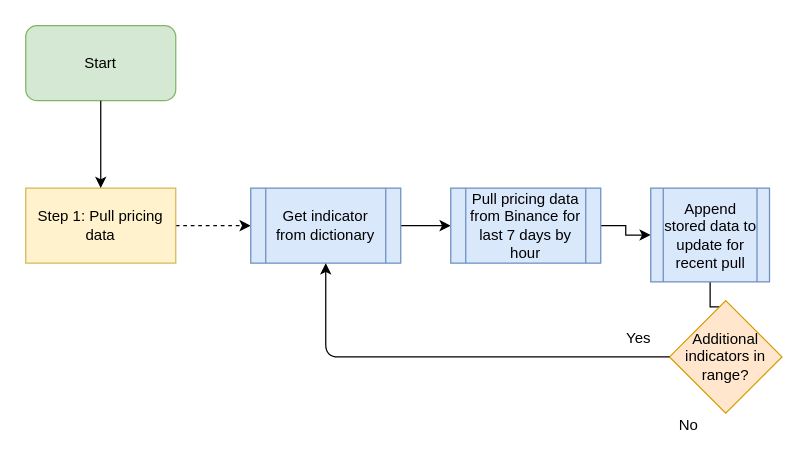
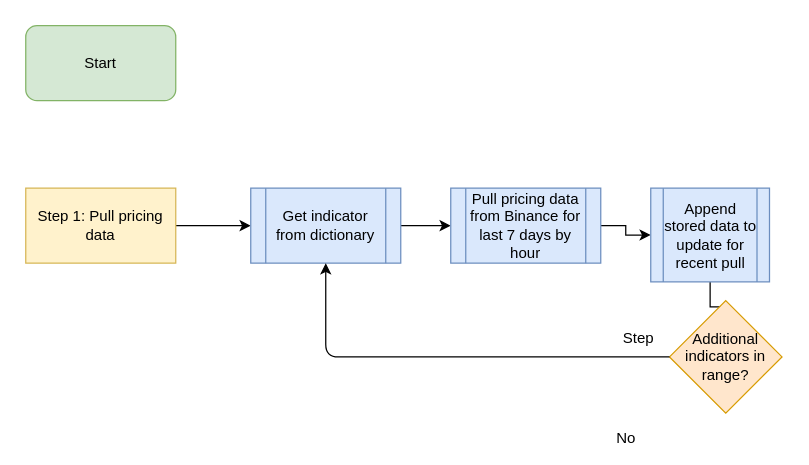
(101, 140) -> none
(210, 226) -> (210, 226)
(639, 338) -> (639, 338)
(688, 426) -> (626, 438)
